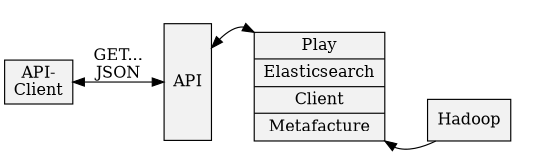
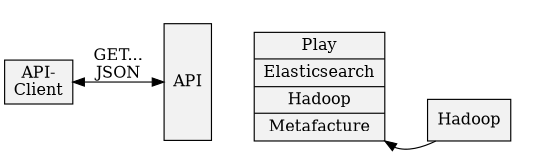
(231, 31) -> none
(320, 99) -> (320, 99)
